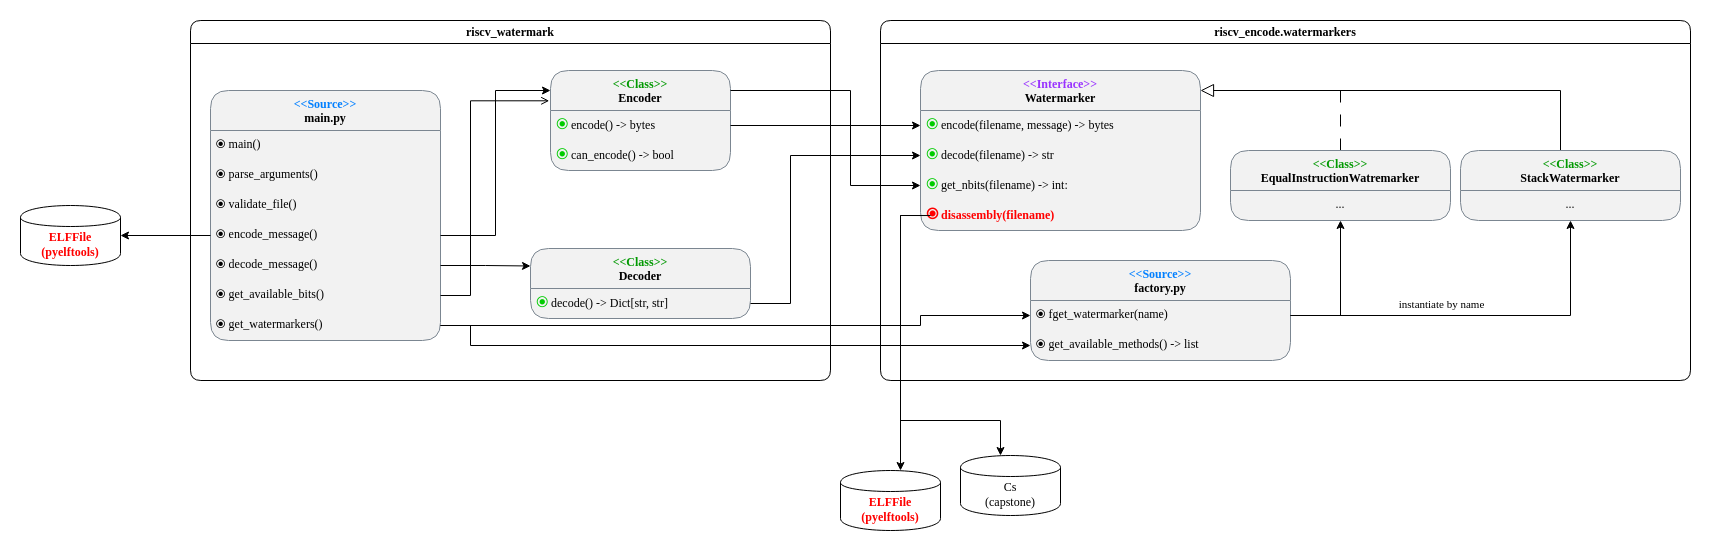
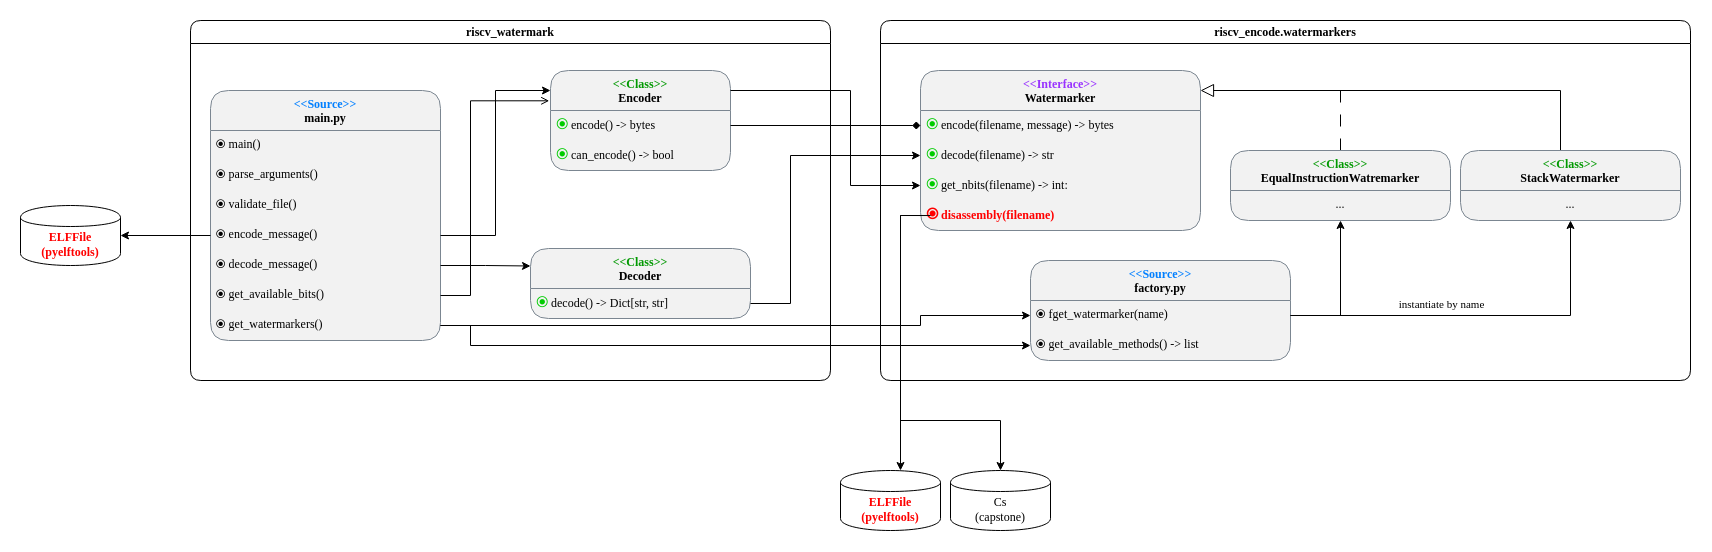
(912, 126) -> (911, 126)
(1011, 486) -> (1001, 501)
